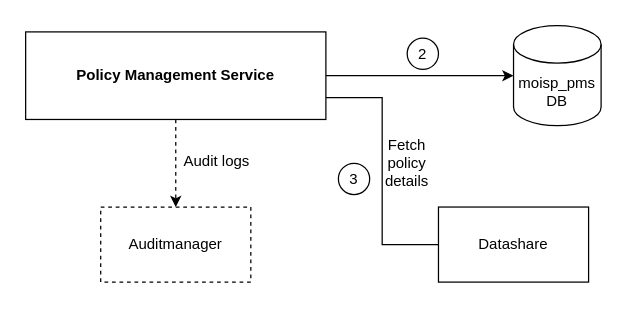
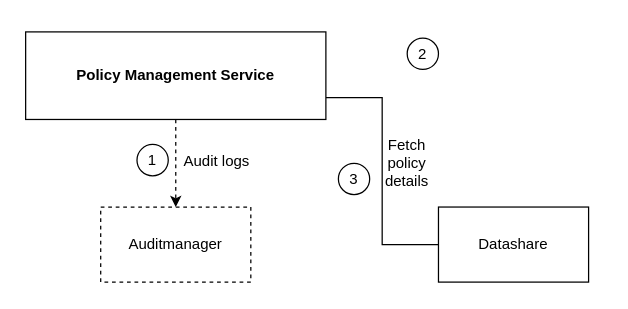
(415, 76) -> none
(557, 76) -> none
none -> (153, 160)
